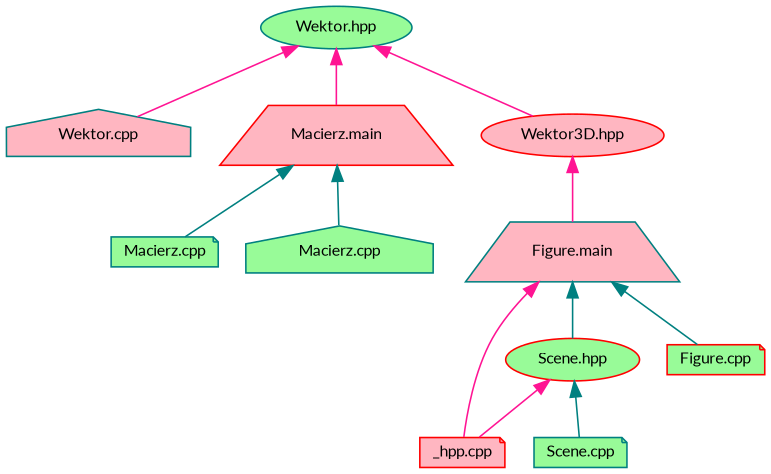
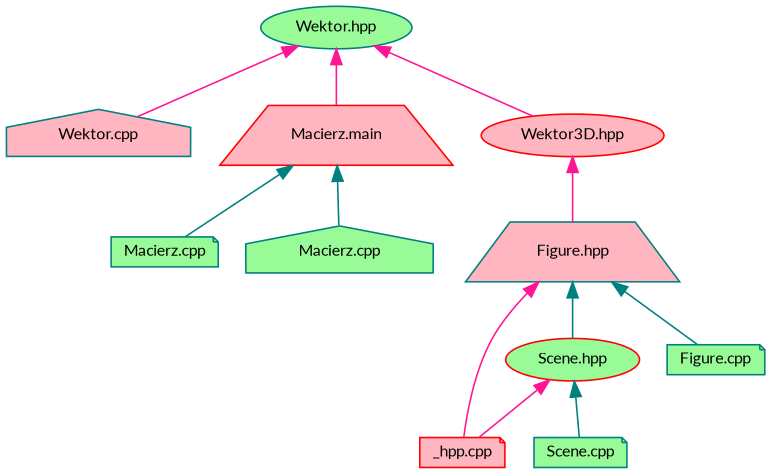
(573, 252) -> (573, 252)
(716, 360) -> (716, 360)
